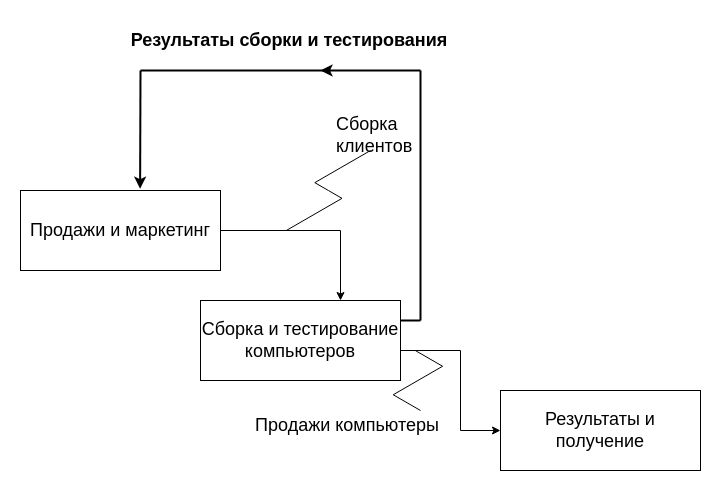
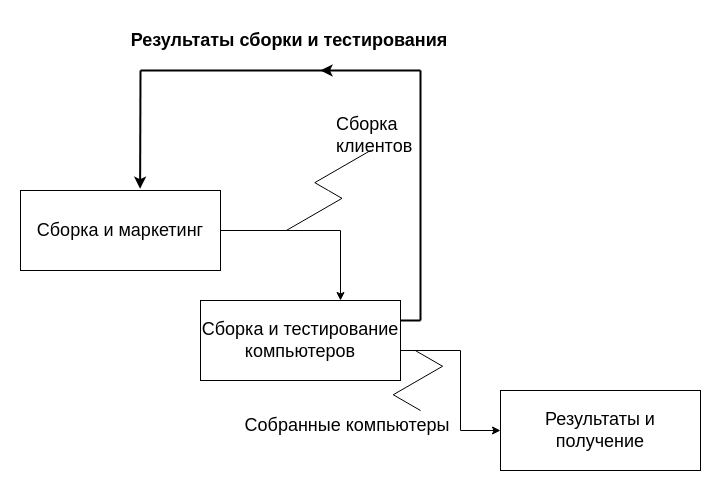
(121, 231) -> (121, 231)
(348, 426) -> (348, 426)
